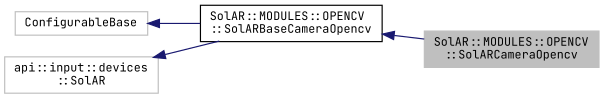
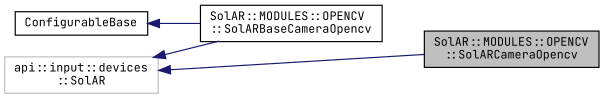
(81, 23) -> (81, 23)
(409, 37) -> (297, 62)
(512, 49) -> (512, 49)
